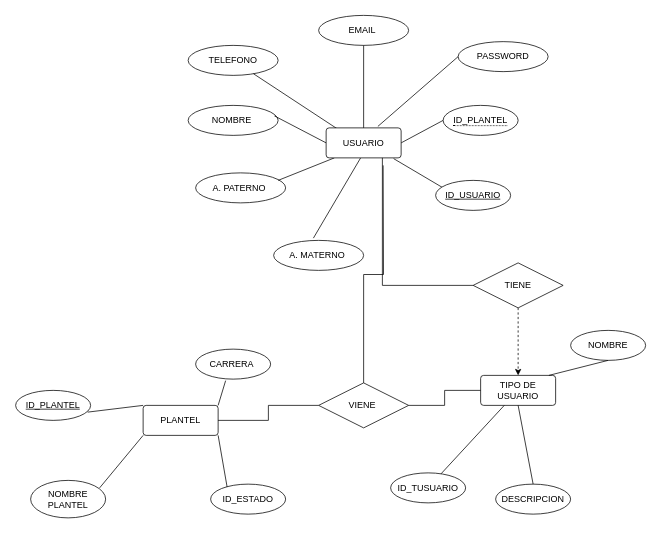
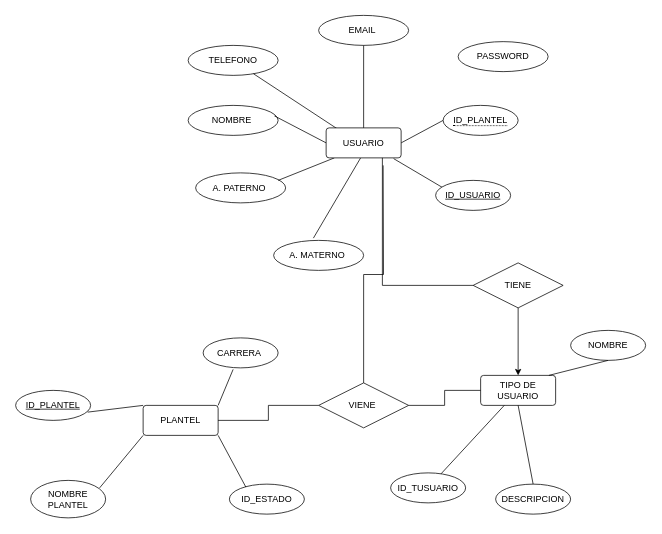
(418, 92) -> none
(518, 339) -> (518, 339)
(233, 364) -> (240, 353)
(248, 499) -> (267, 499)
